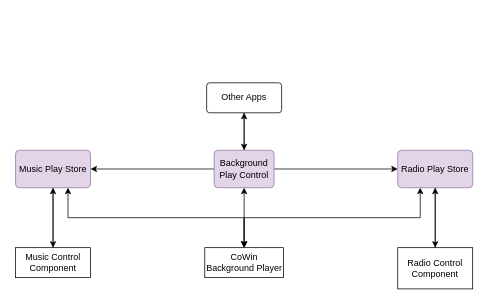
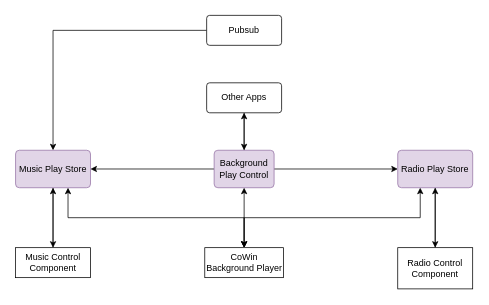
none -> (129, 30)
none -> (244, 30)
